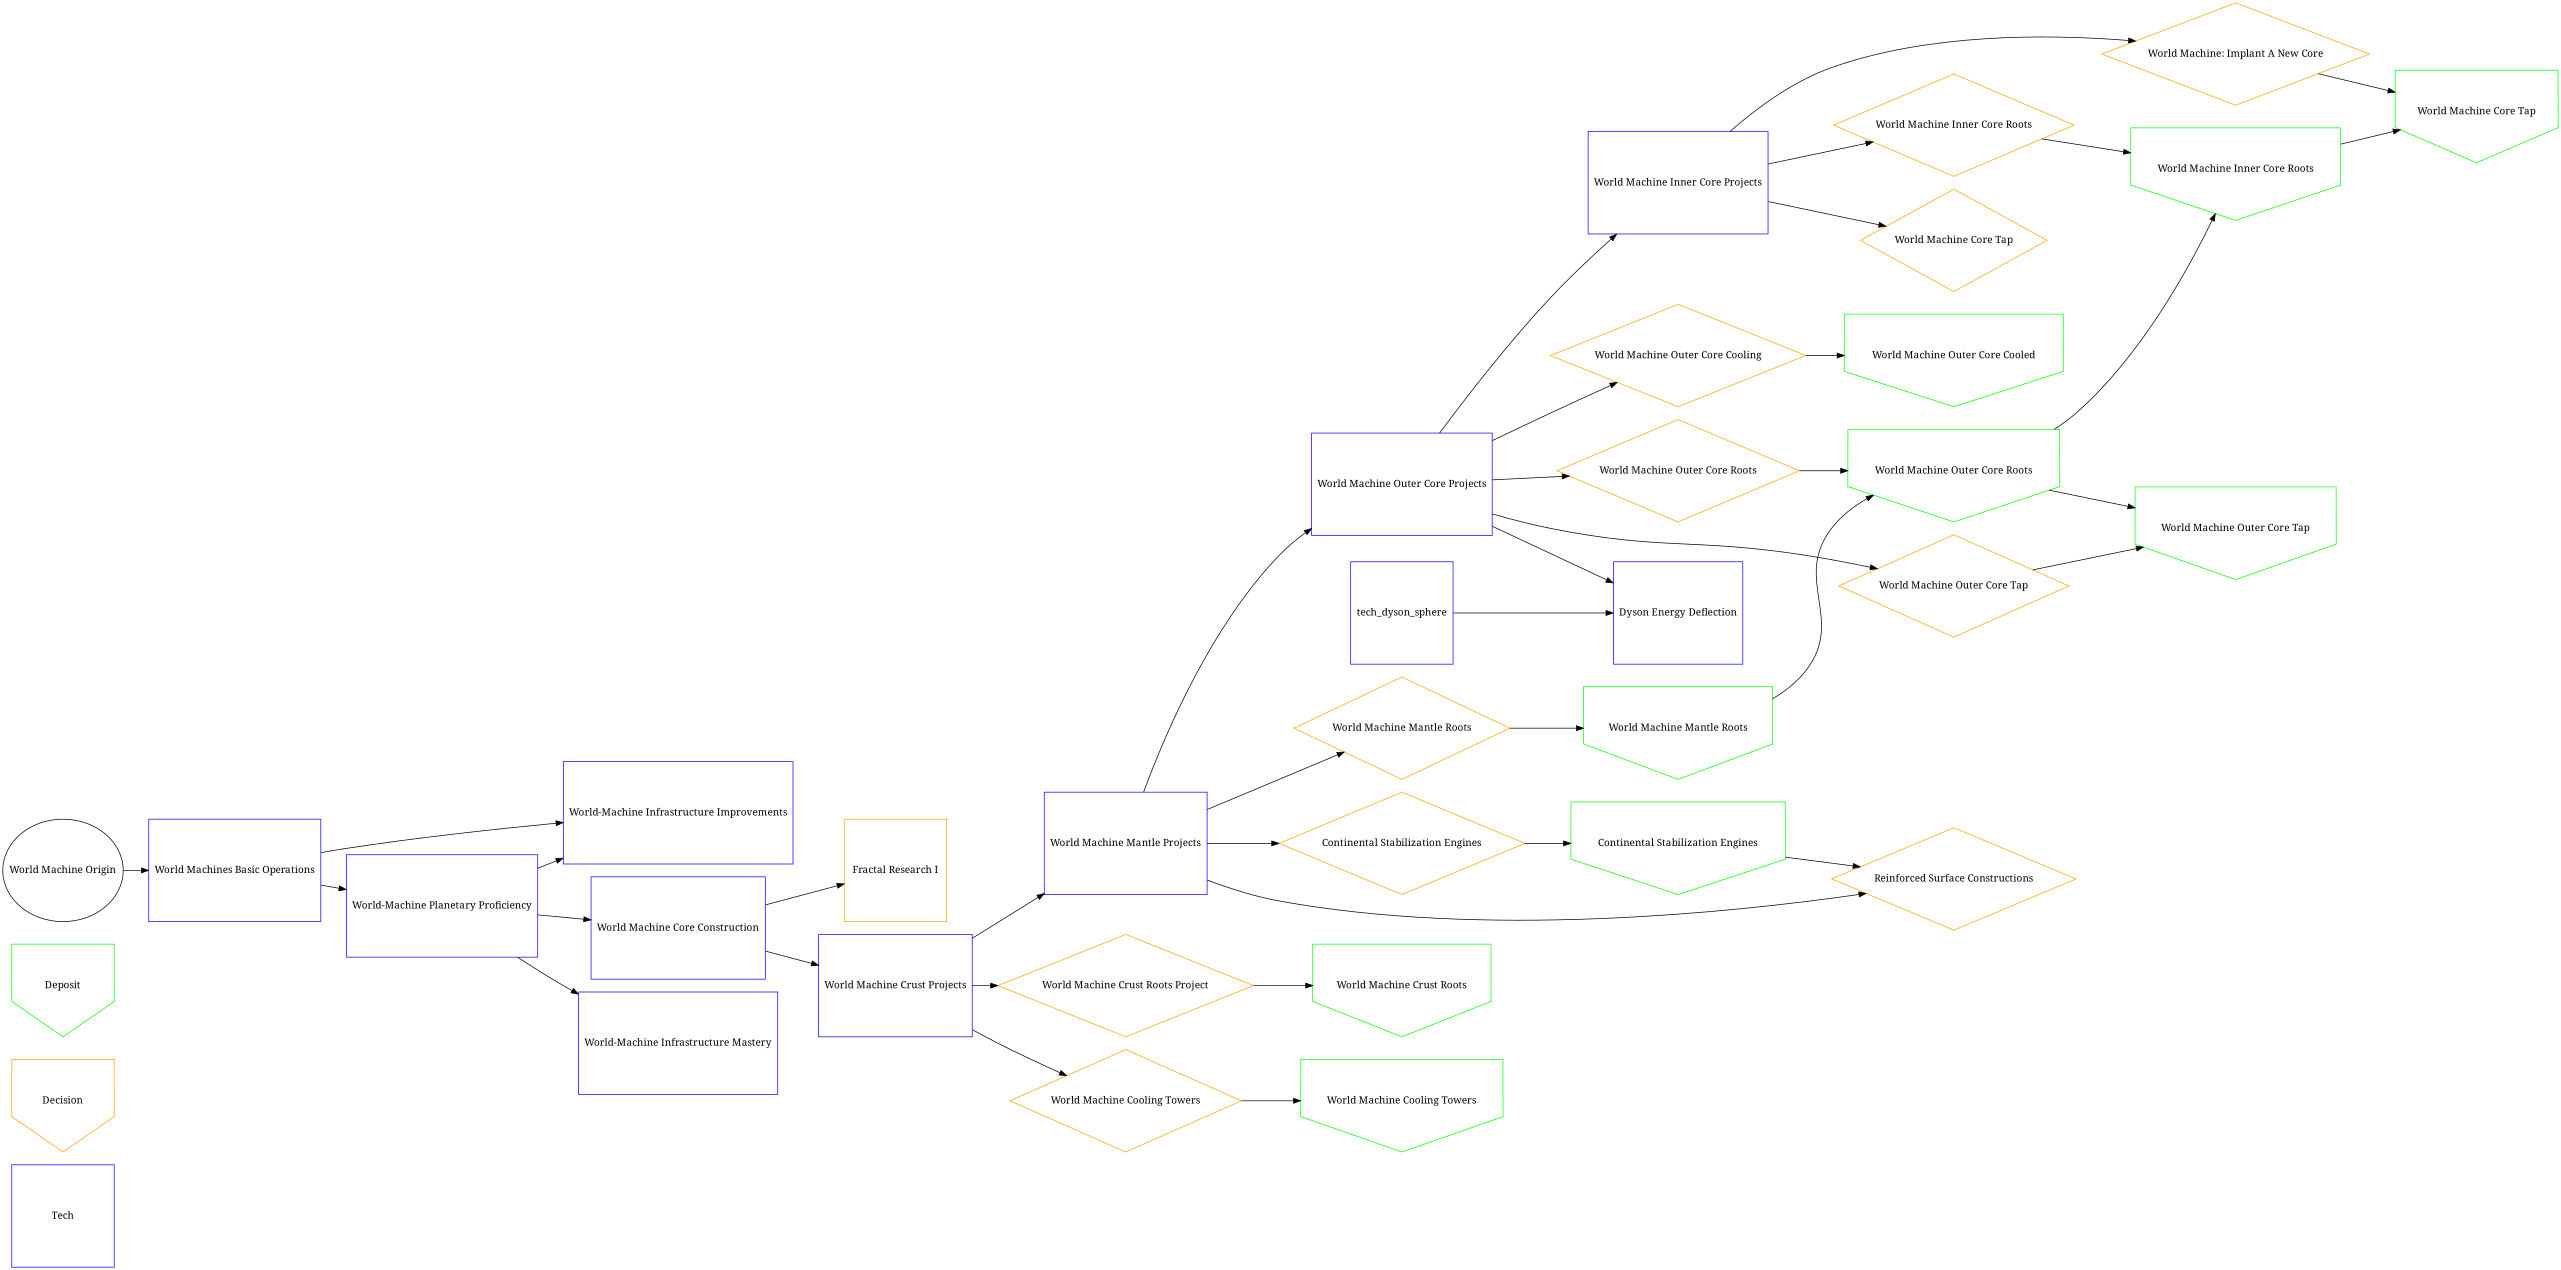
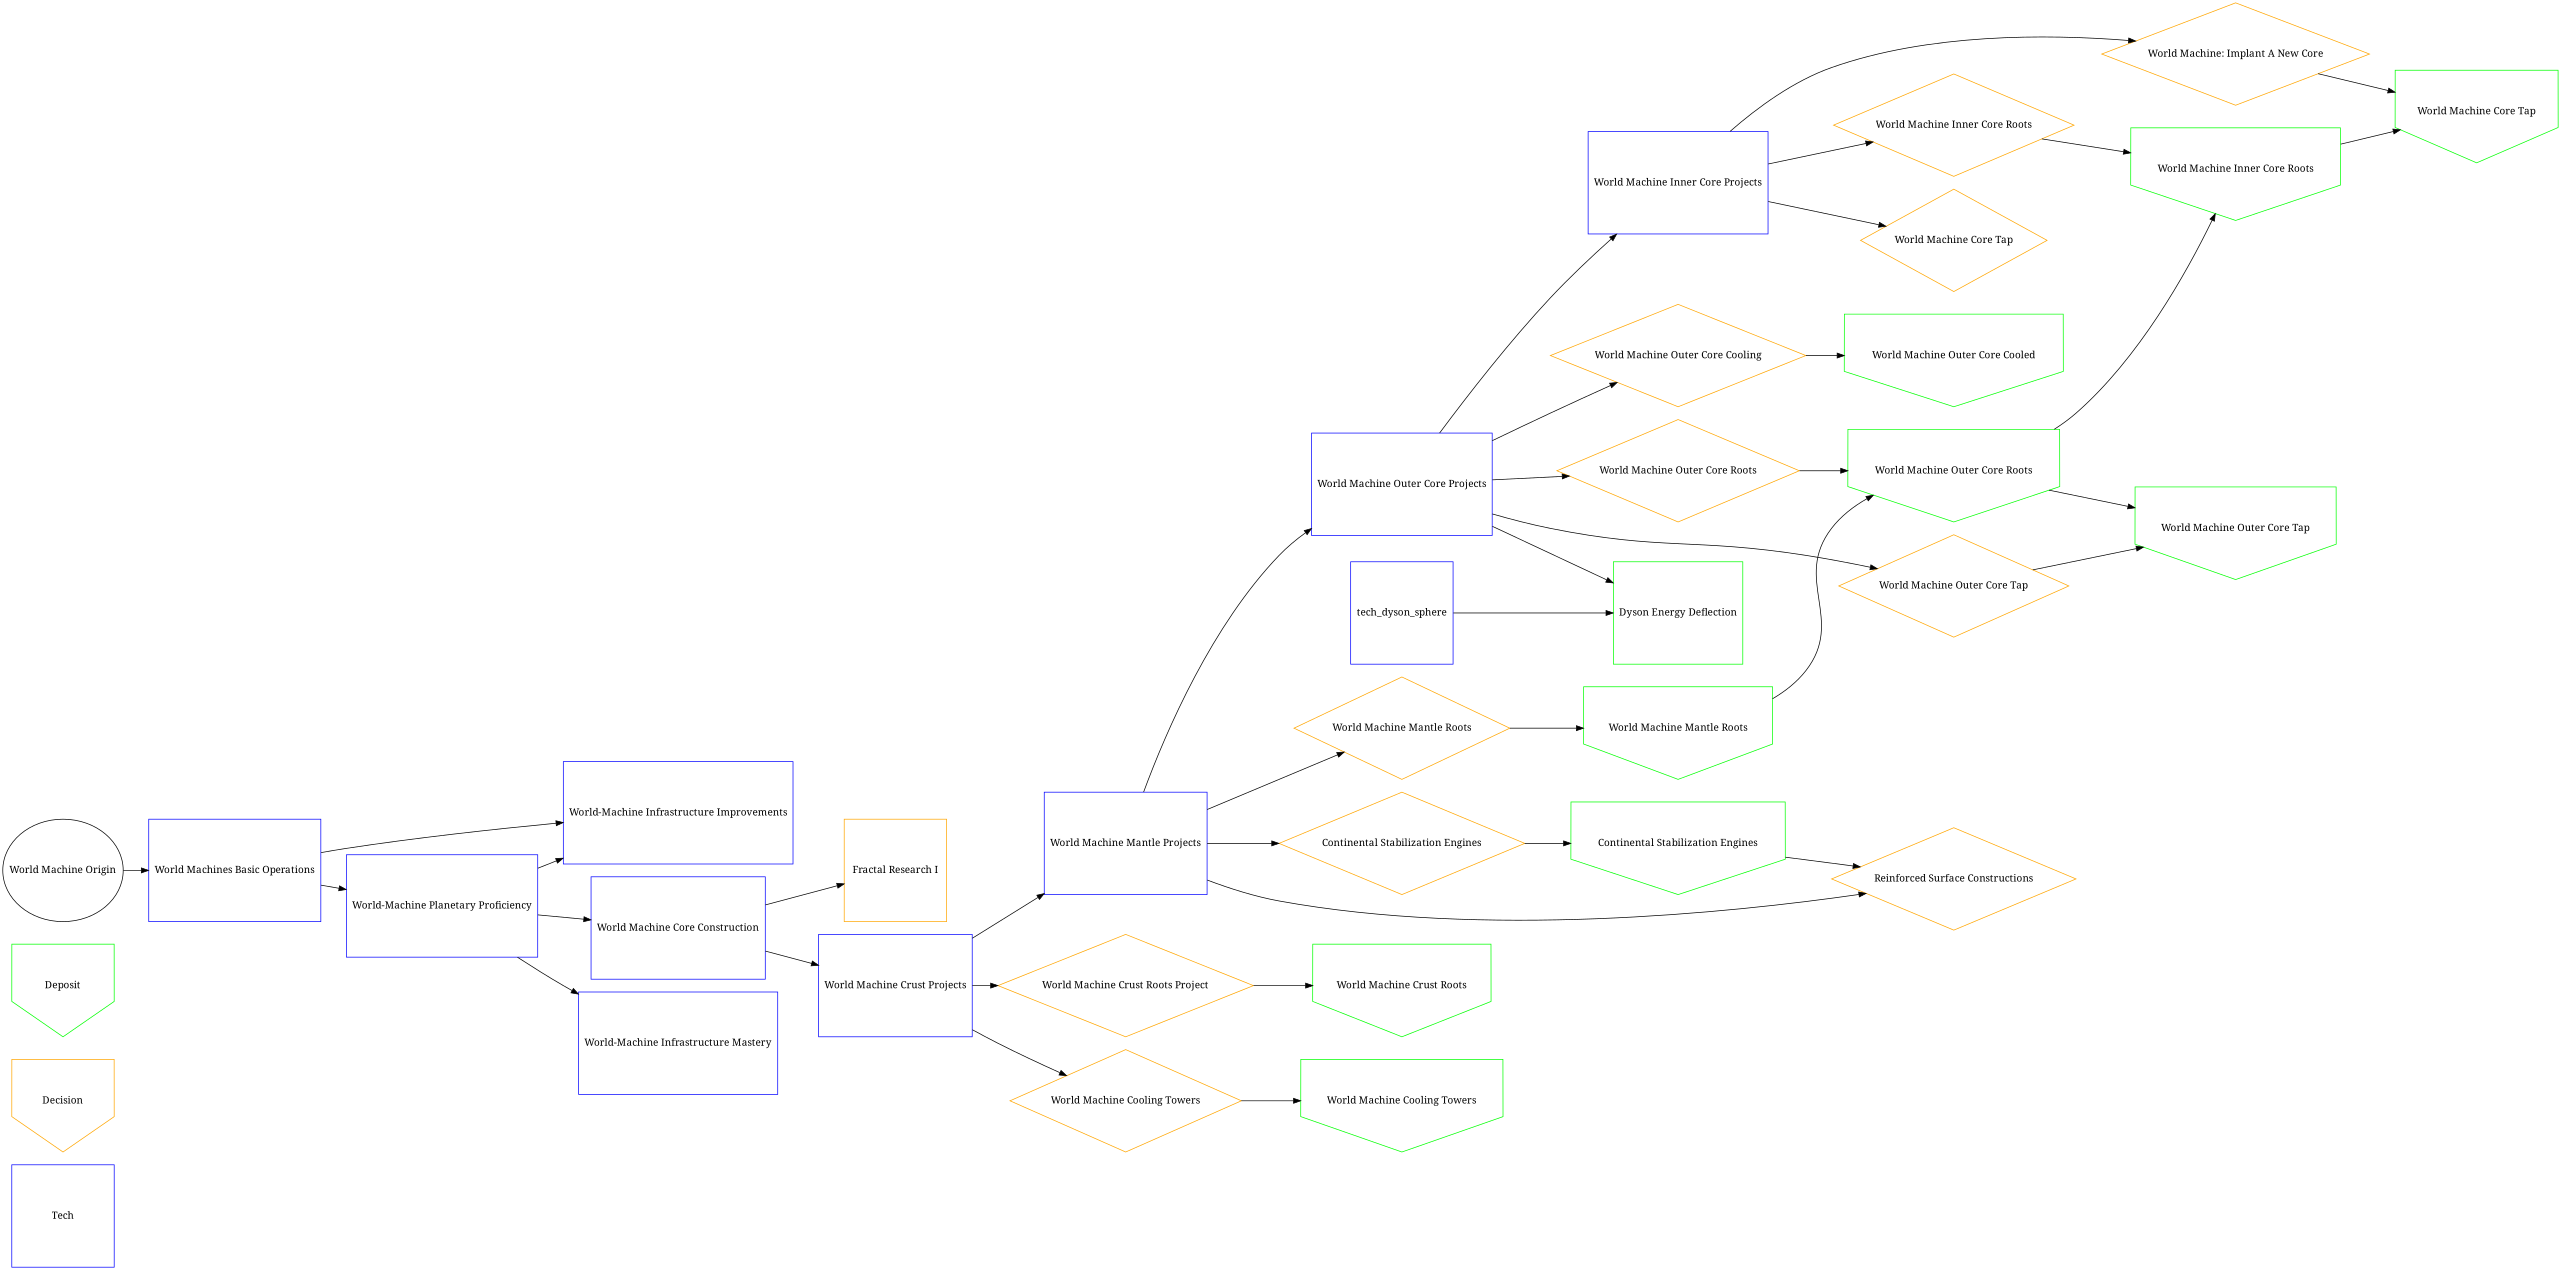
(1678, 613) -> (1678, 613)
